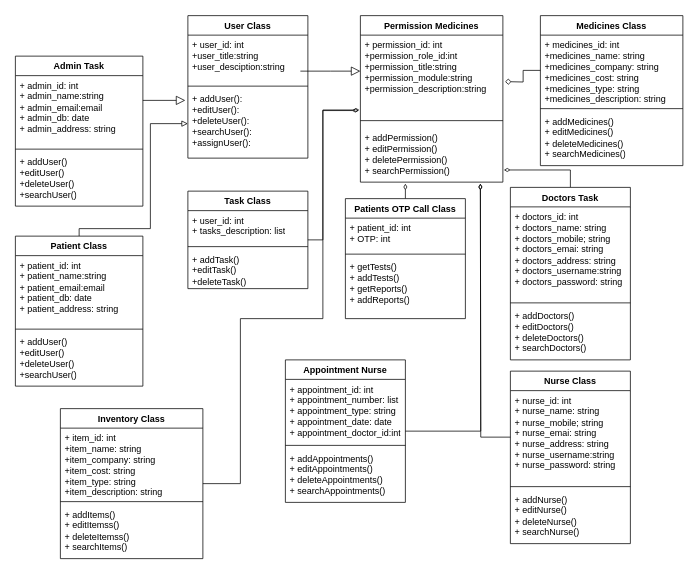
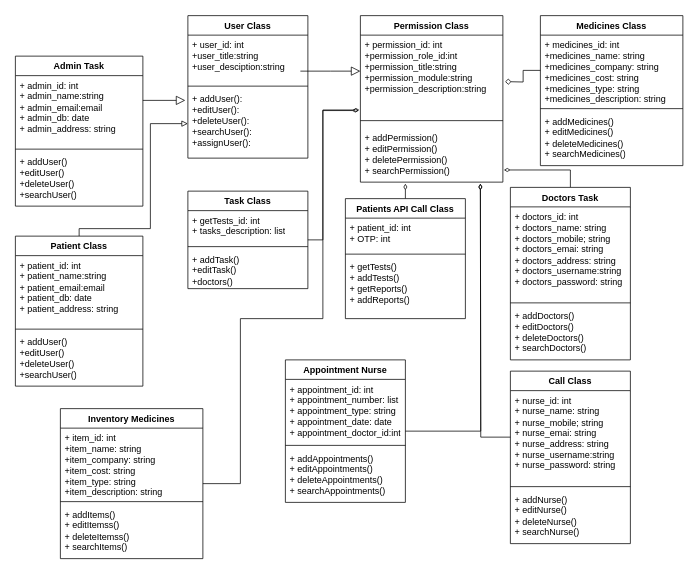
(432, 26) -> (432, 26)
(405, 209) -> (405, 209)
(247, 226) -> (247, 226)
(224, 271) -> (219, 271)
(570, 382) -> (570, 382)
(132, 419) -> (132, 419)
